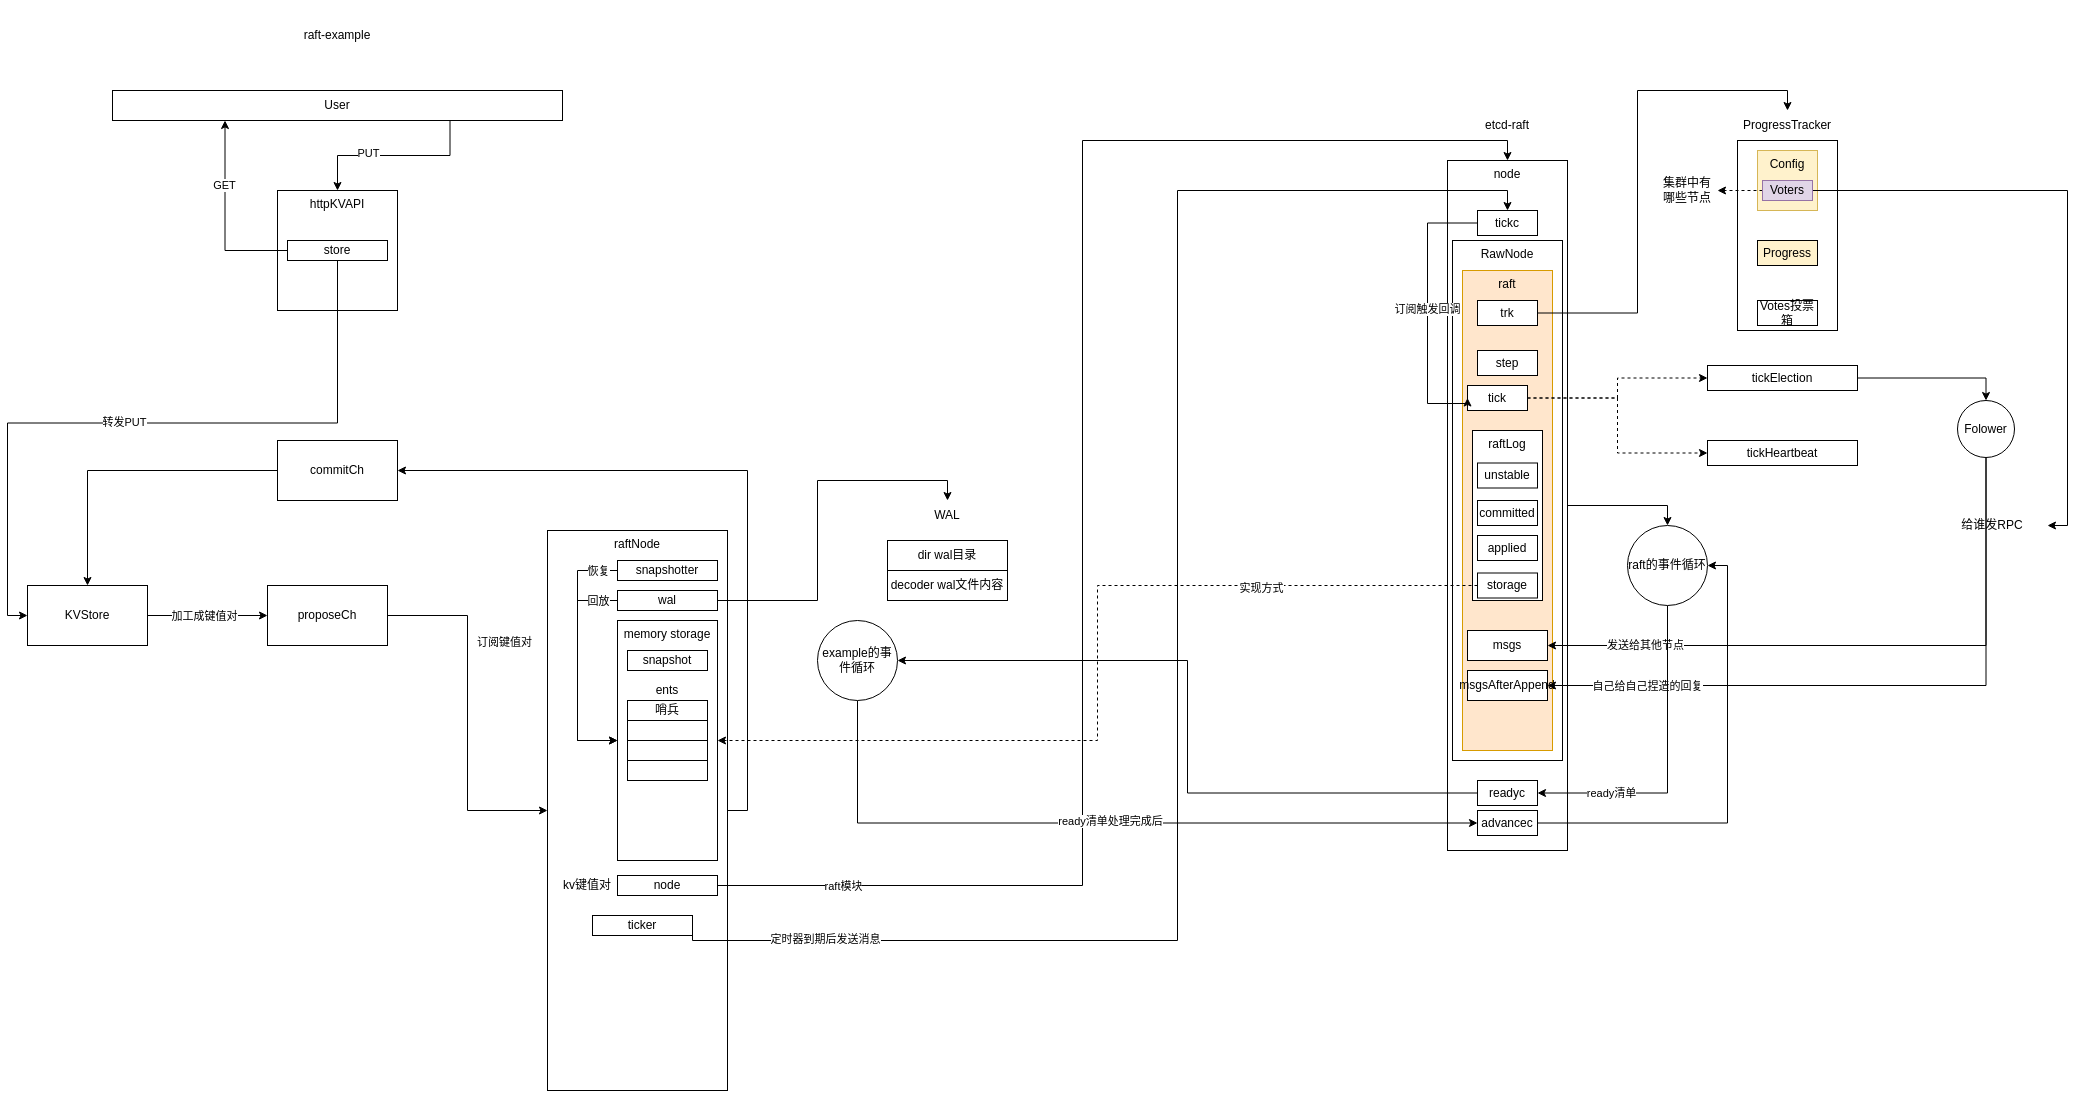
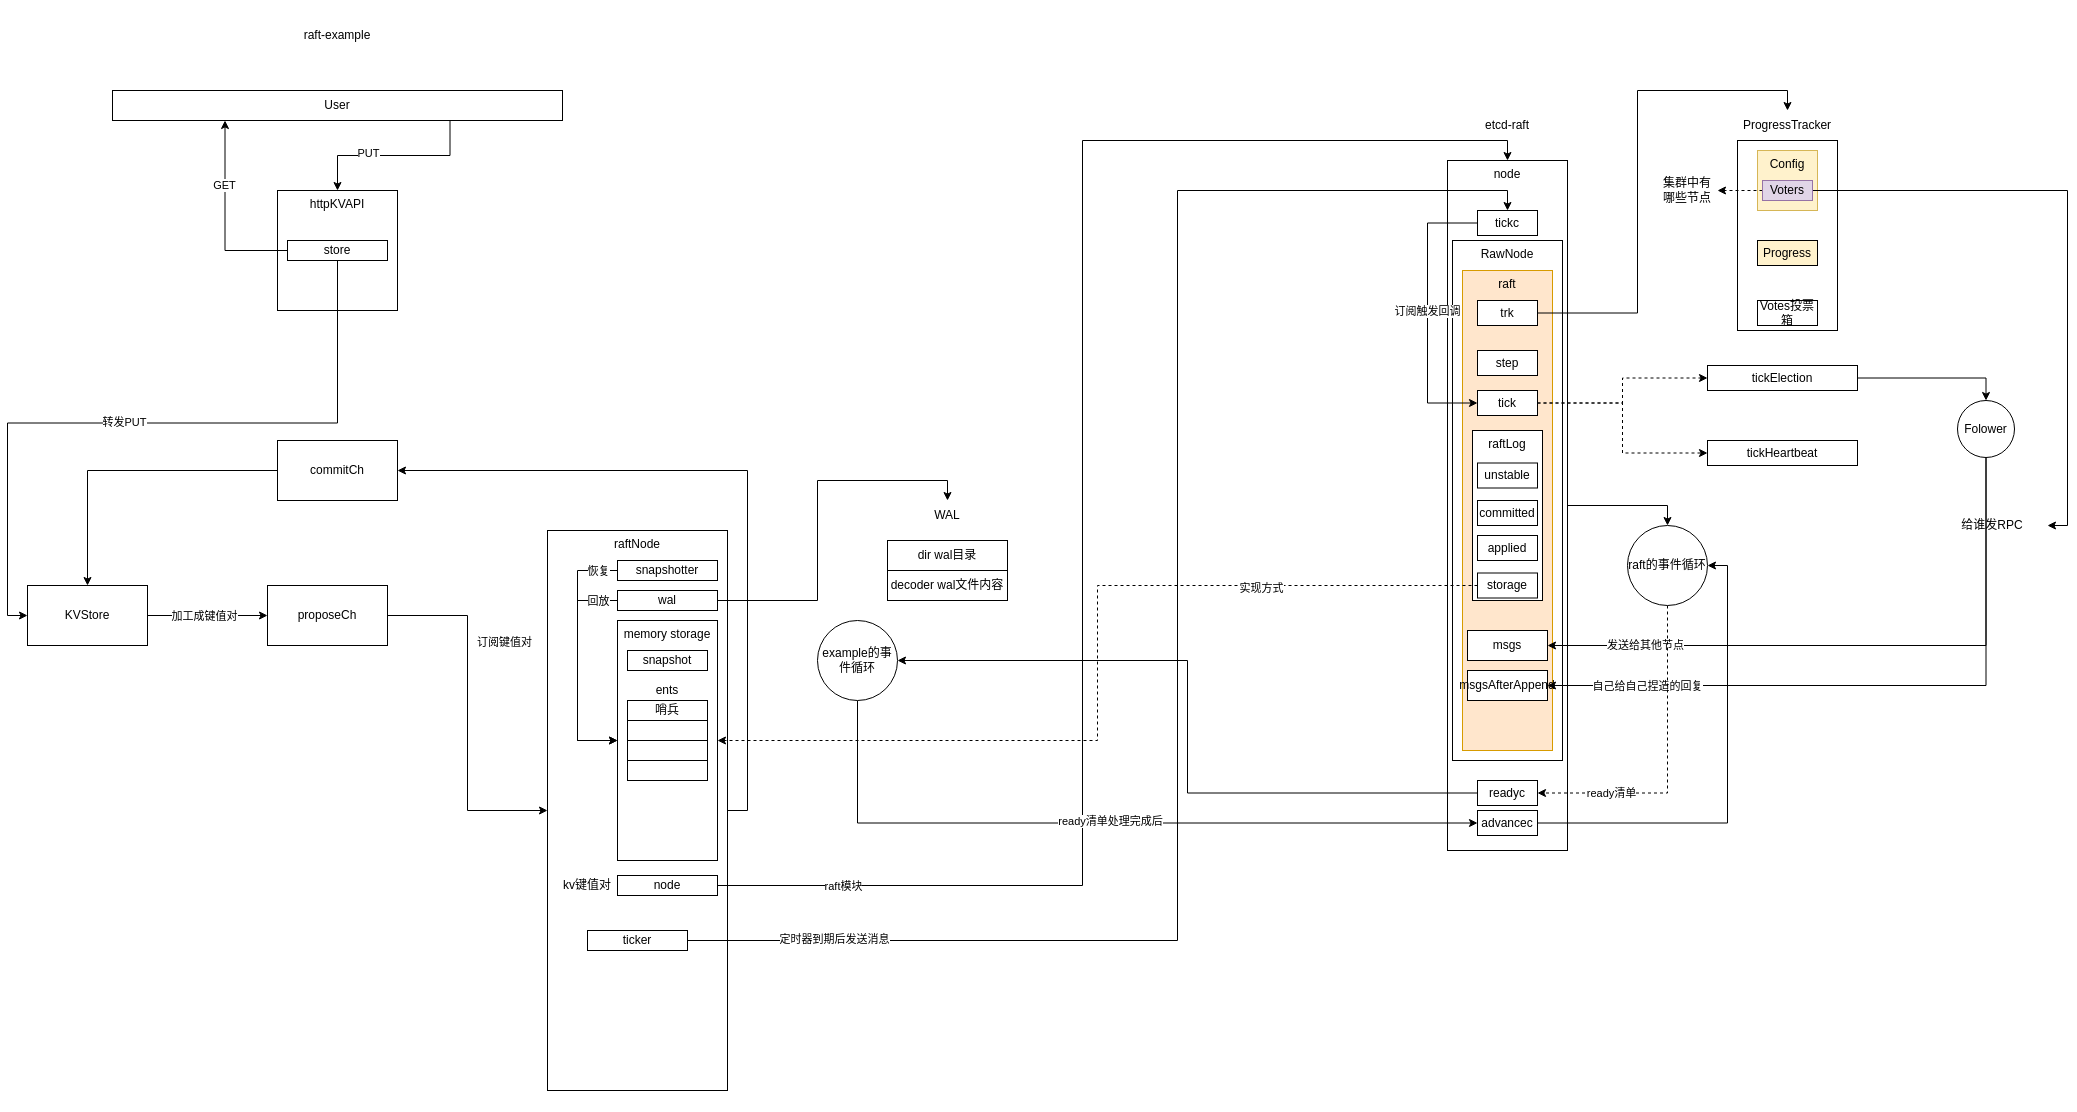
(1498, 398) -> (1508, 403)
(1668, 714) -> (1668, 714)
(643, 926) -> (638, 941)
